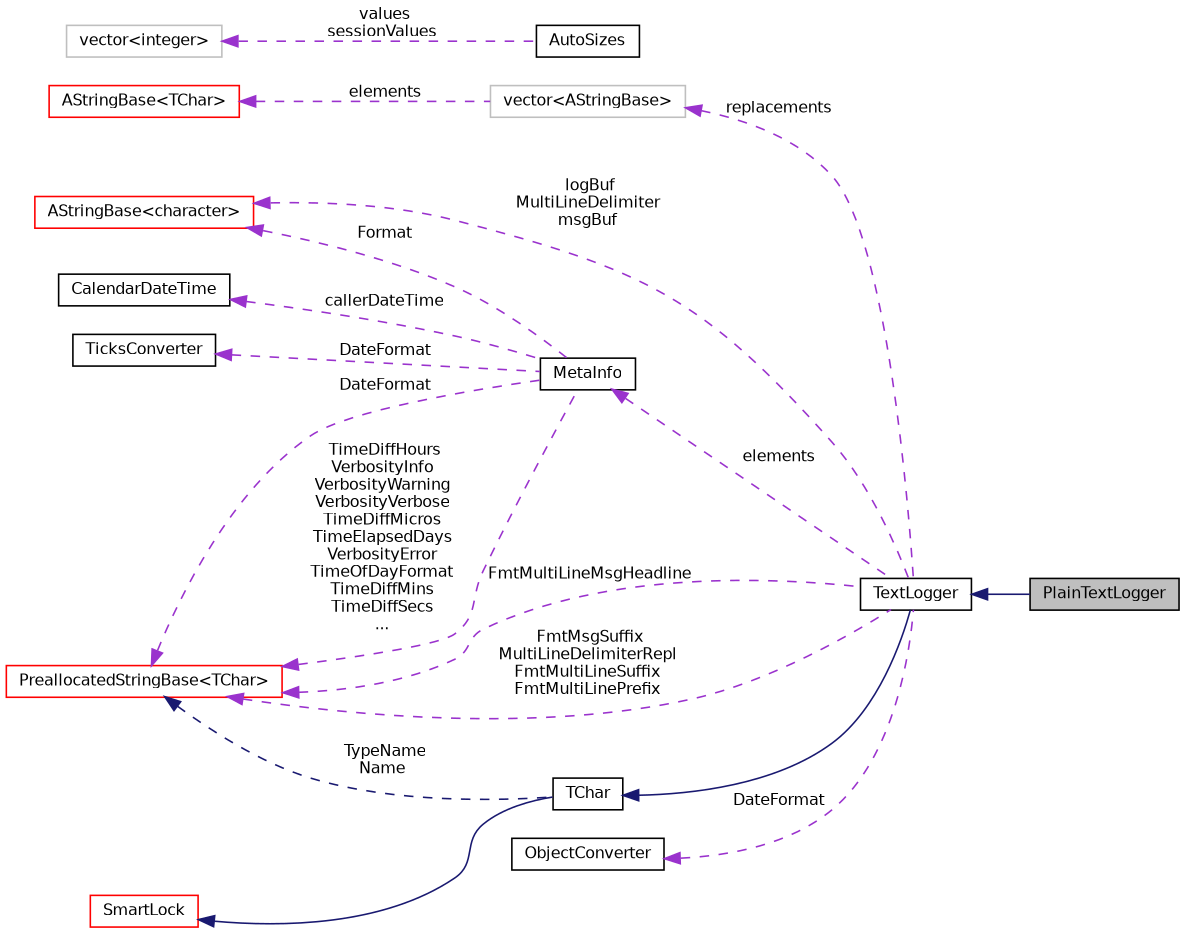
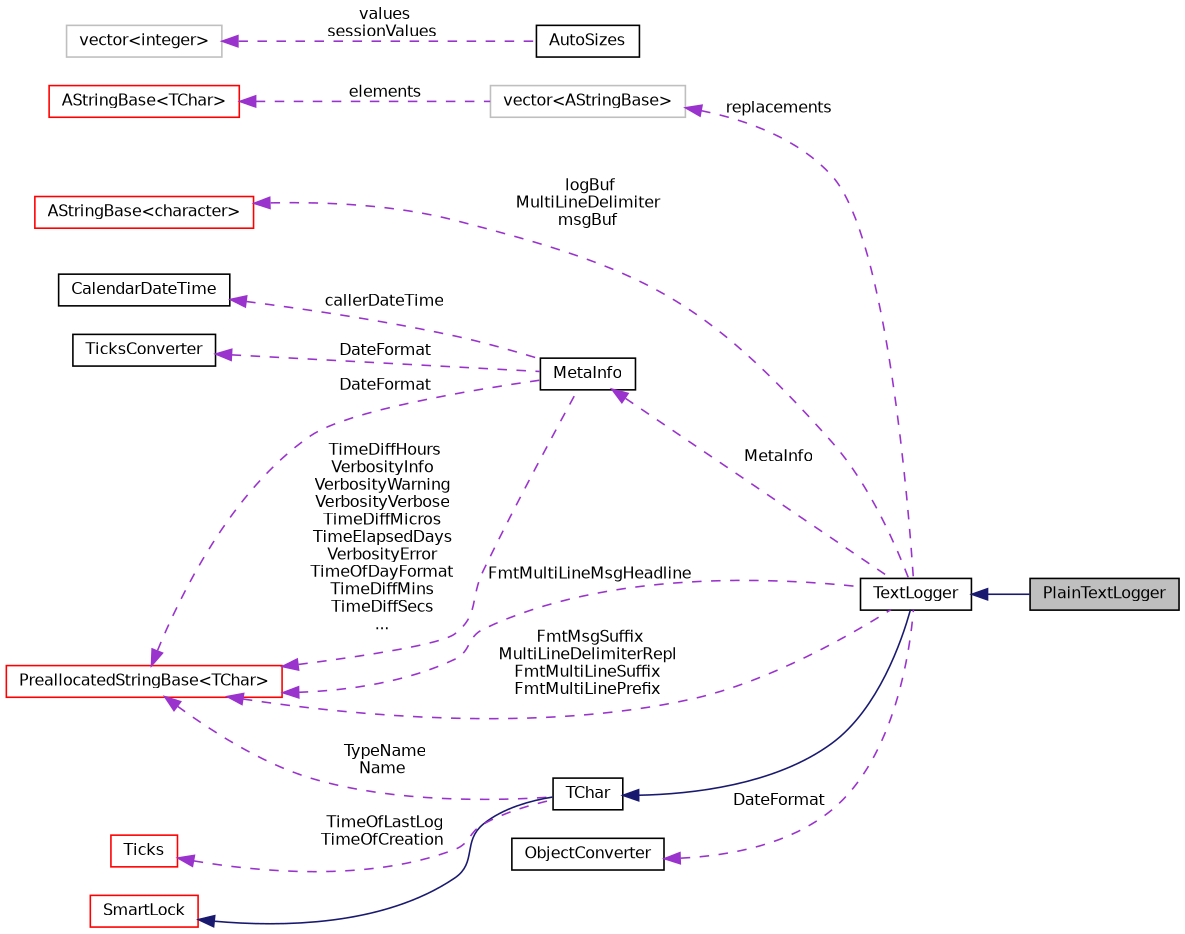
(424, 275) -> none
(777, 457) -> (777, 457)
(355, 789) -> (355, 789)
none -> (144, 851)
